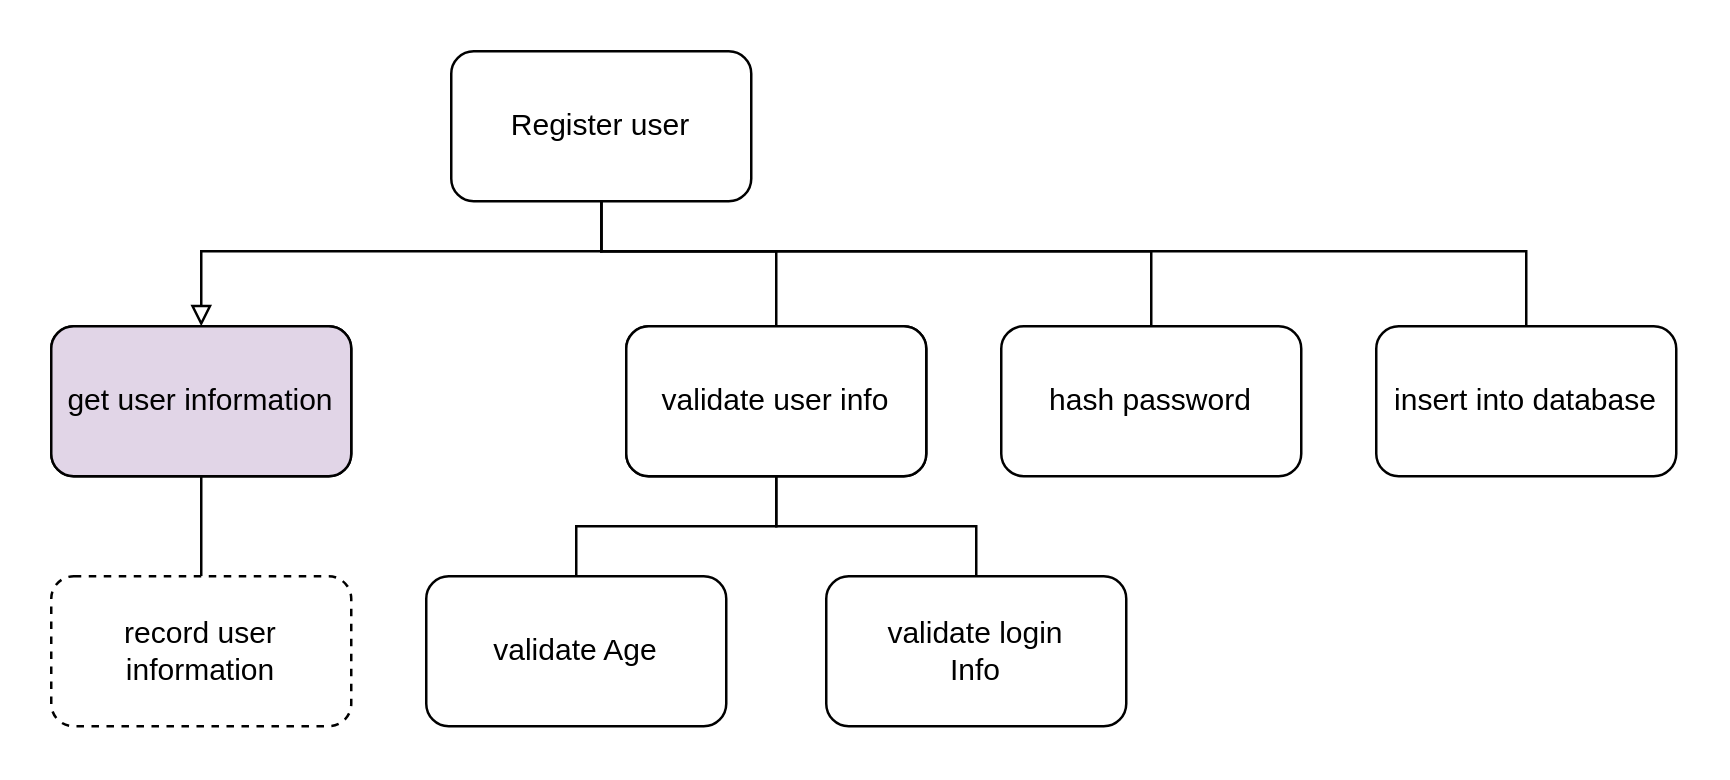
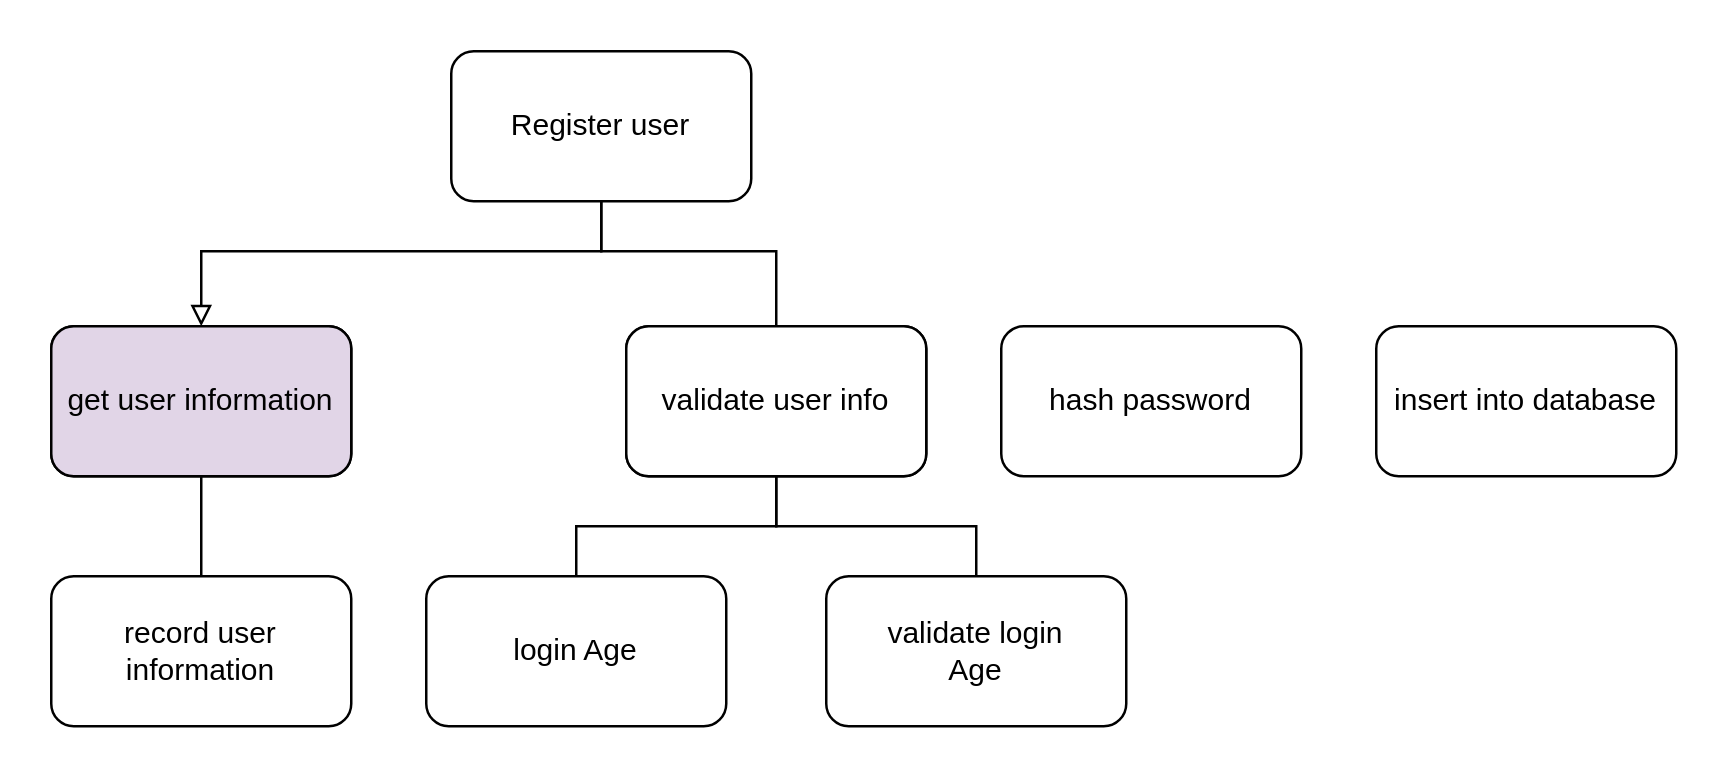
(1378, 251) -> none
(1151, 291) -> none
(201, 651) -> (201, 651)
(576, 651) -> (576, 651)
(976, 651) -> (976, 651)
